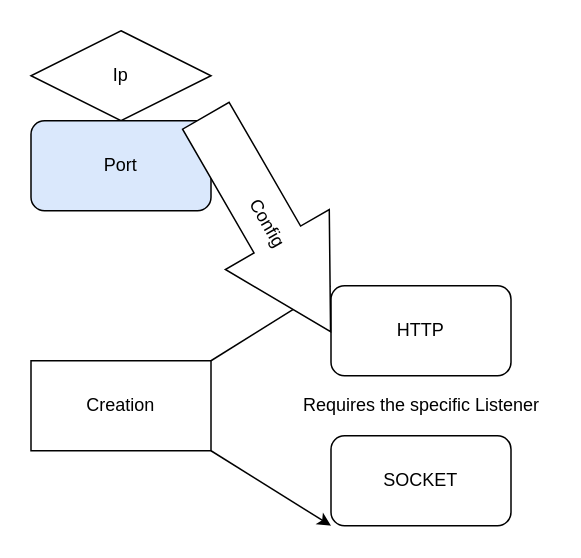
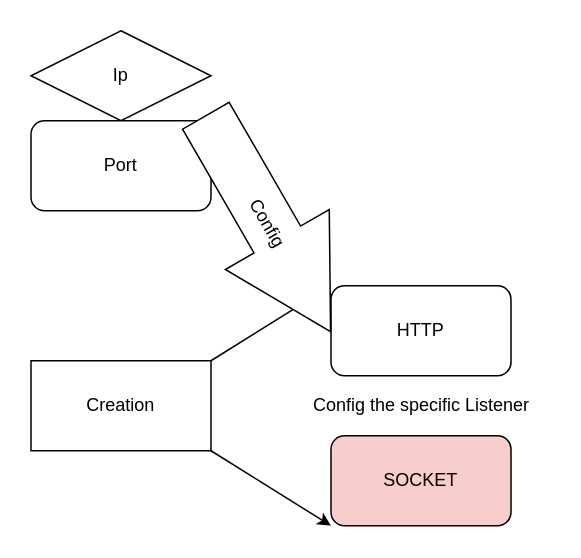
(121, 166) -> (121, 166)
(422, 406) -> (422, 406)
(421, 481) -> (421, 481)
